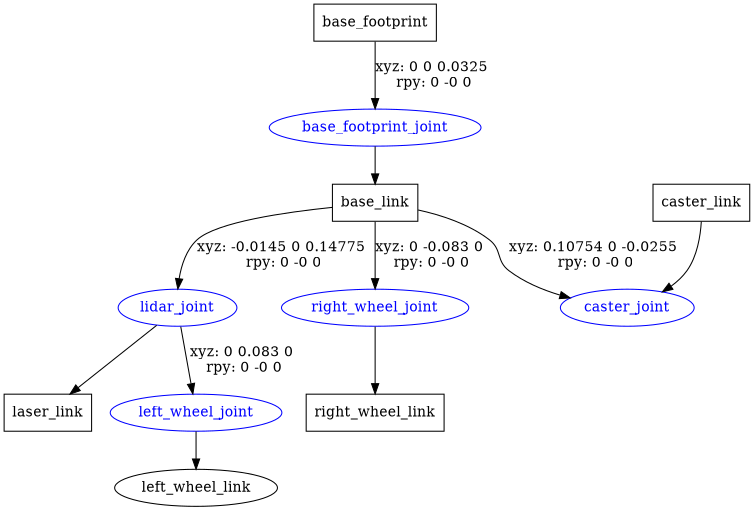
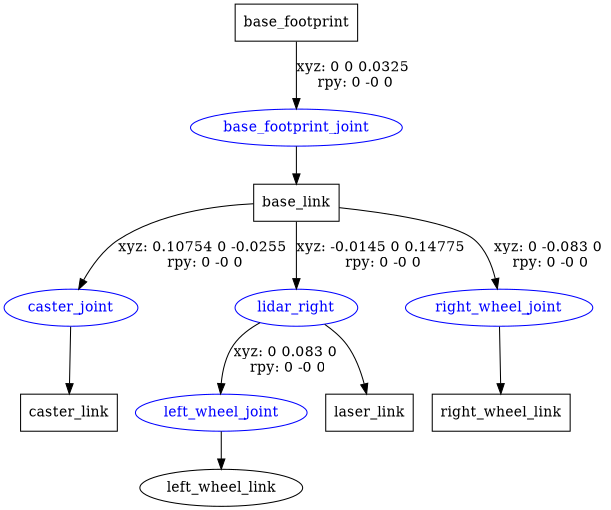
(694, 258) -> (70, 355)
(178, 308) -> (296, 308)
